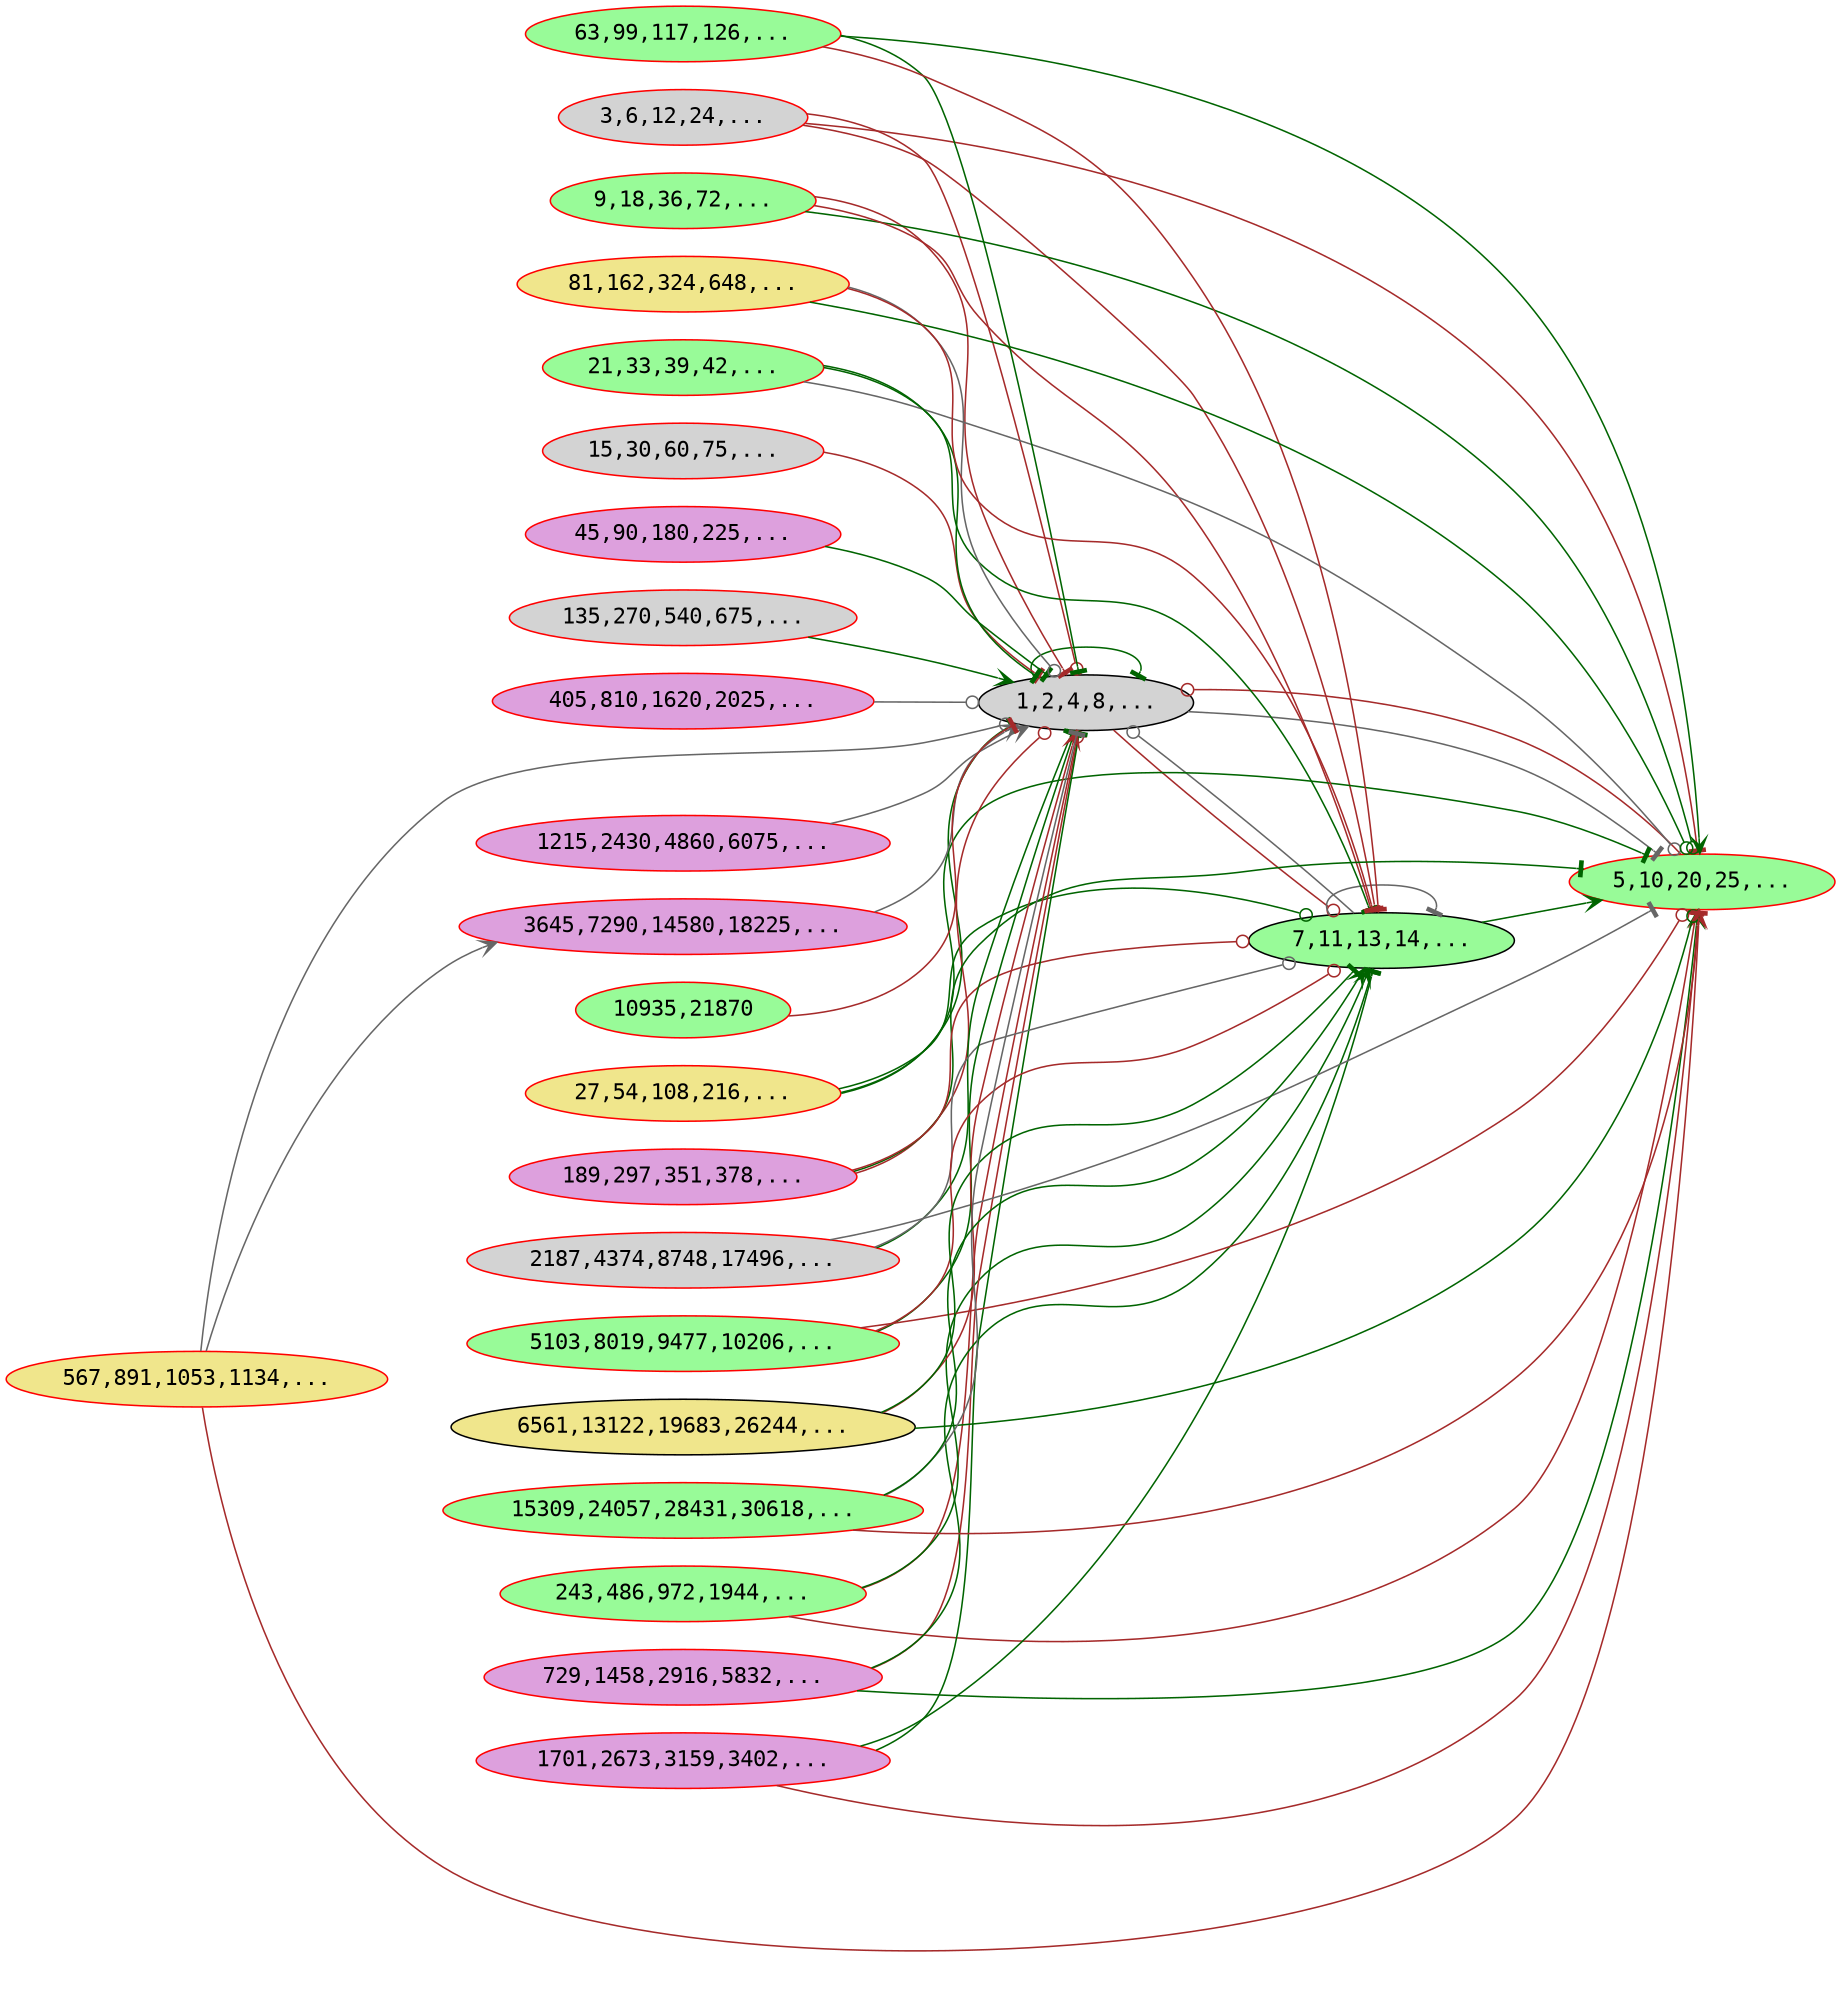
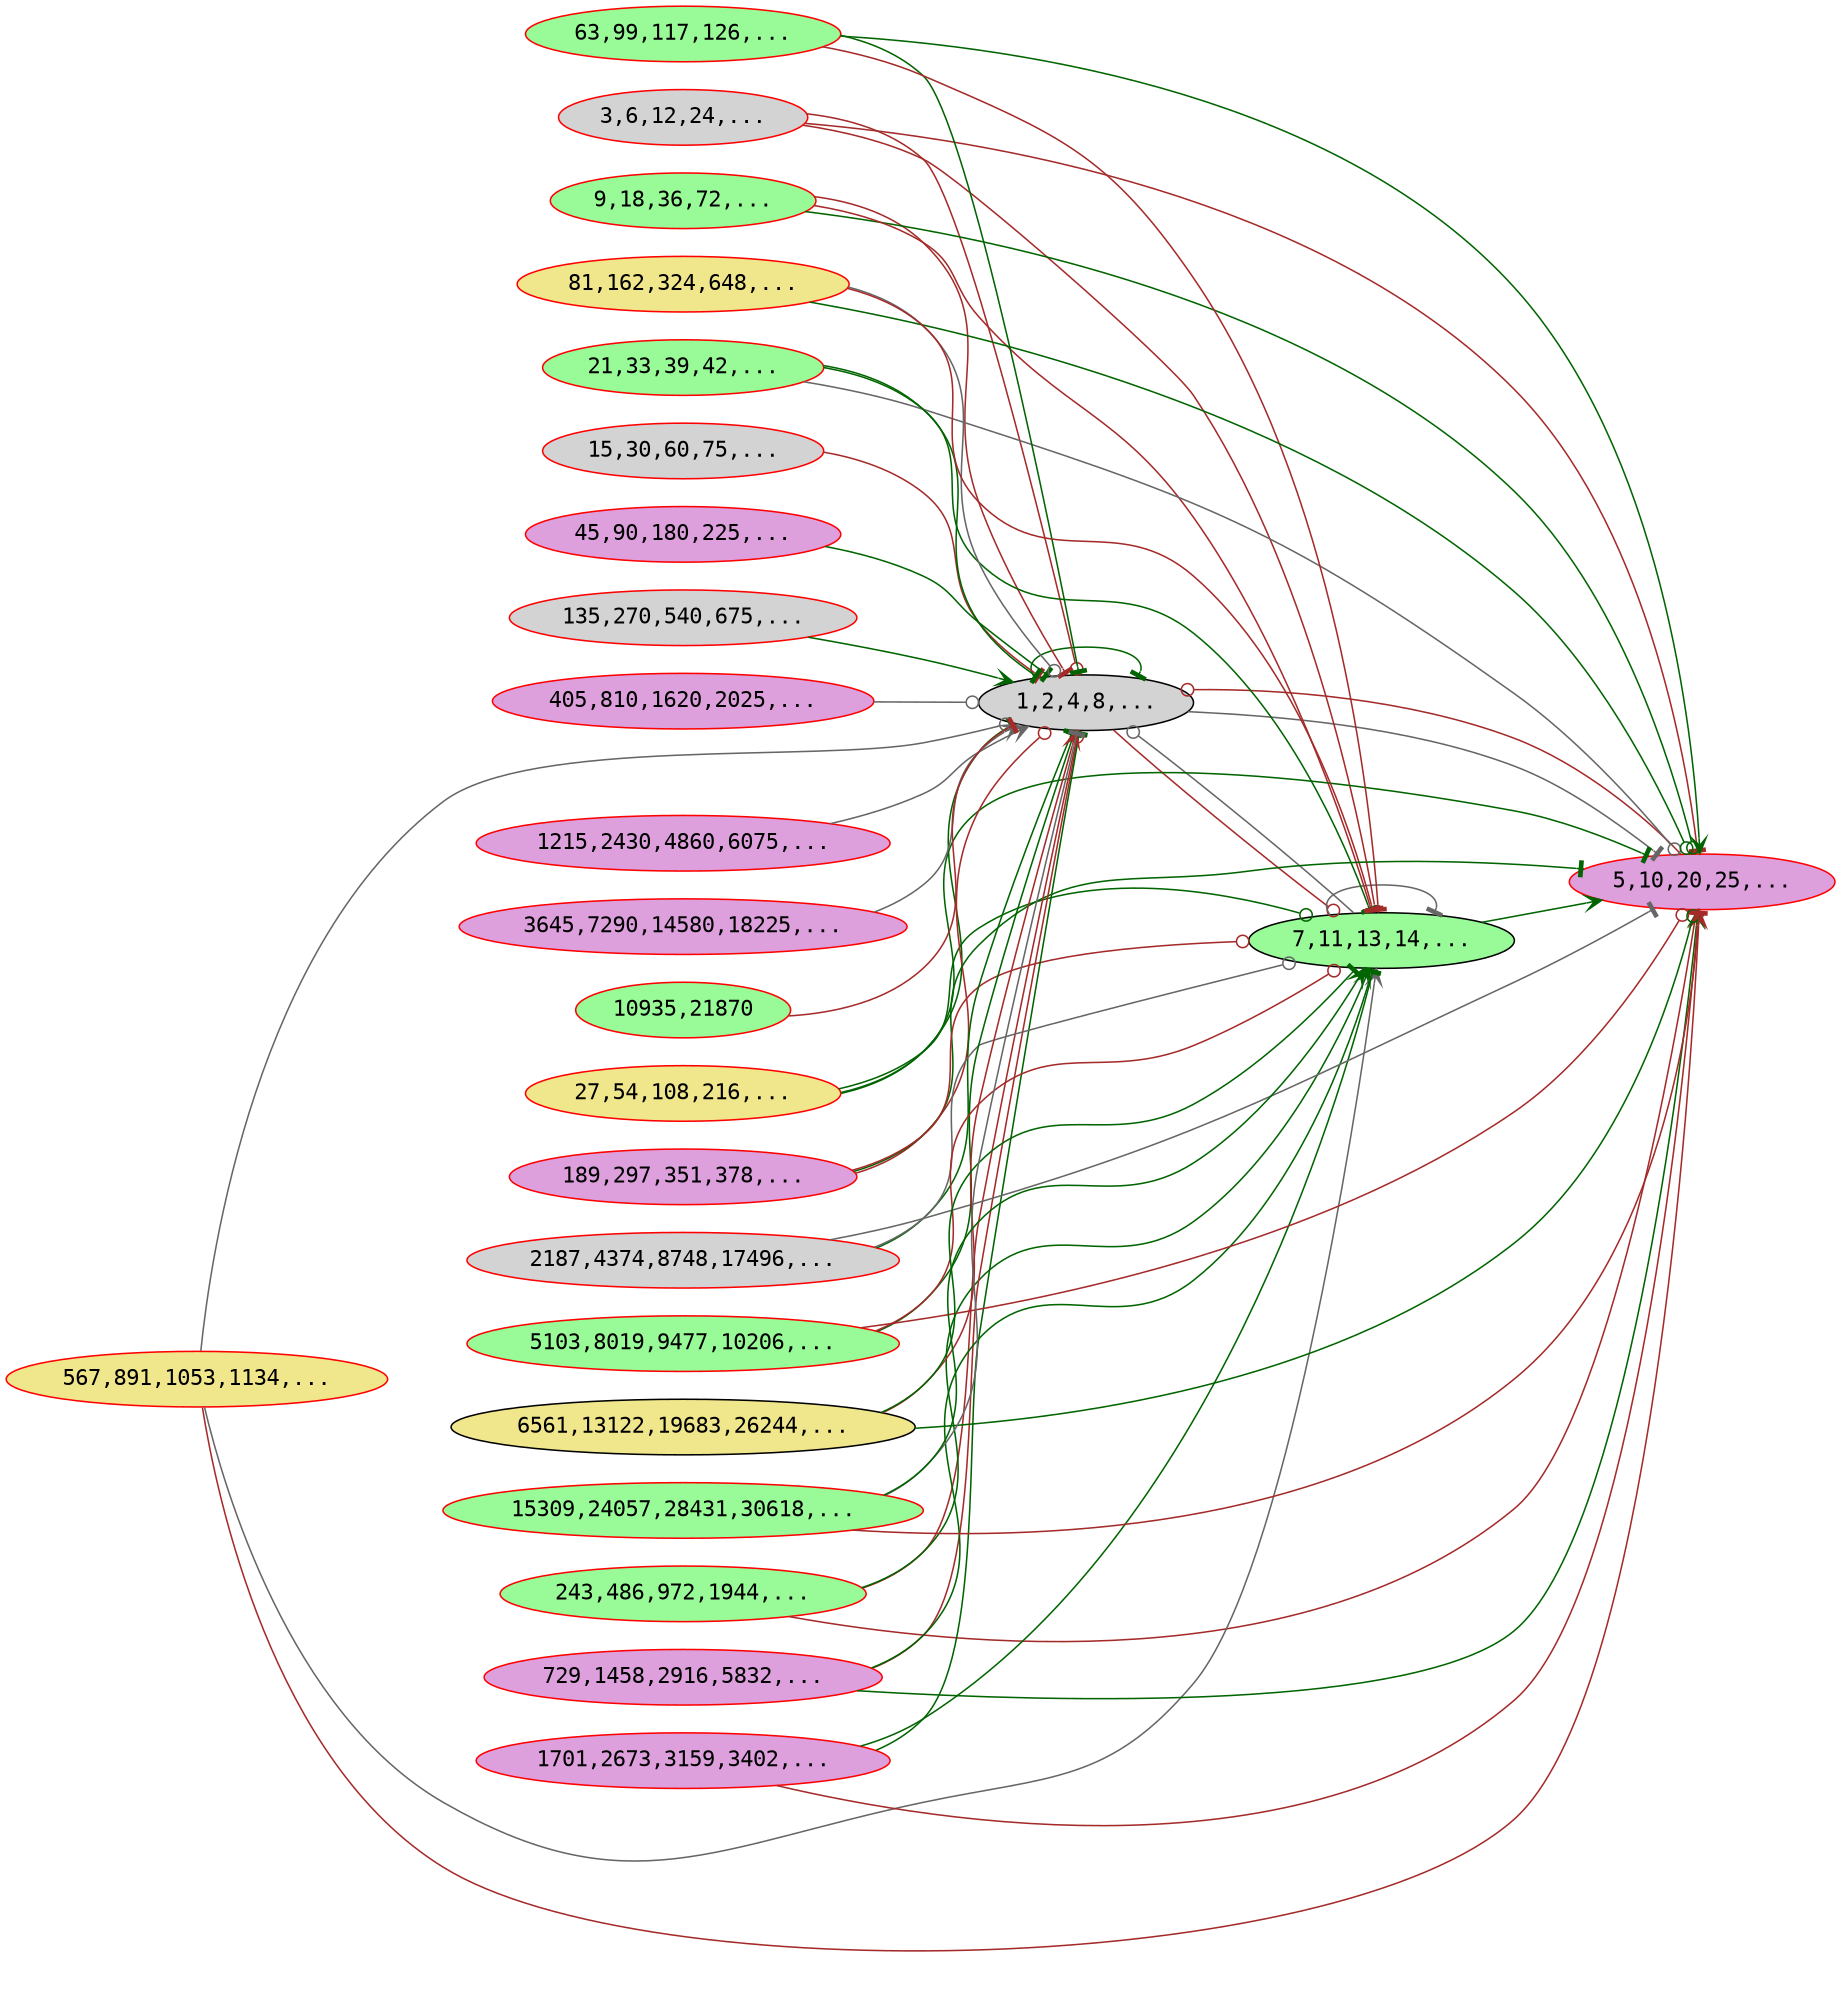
(1702, 882) -> (1702, 882)
(307, 1122) -> (953, 1797)
